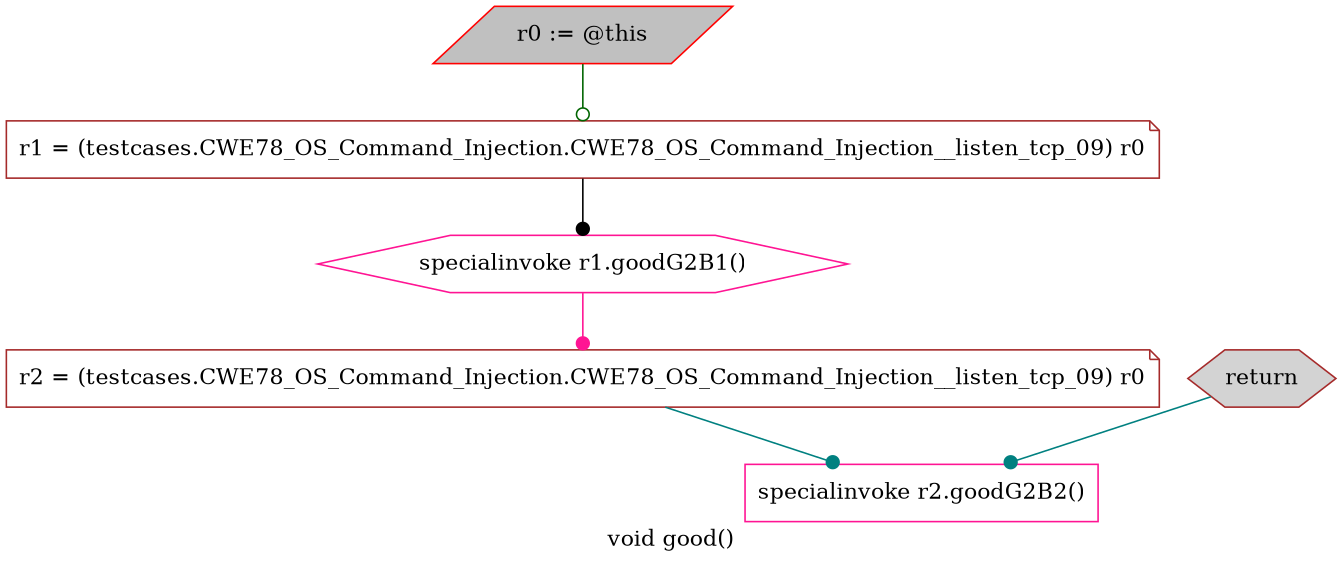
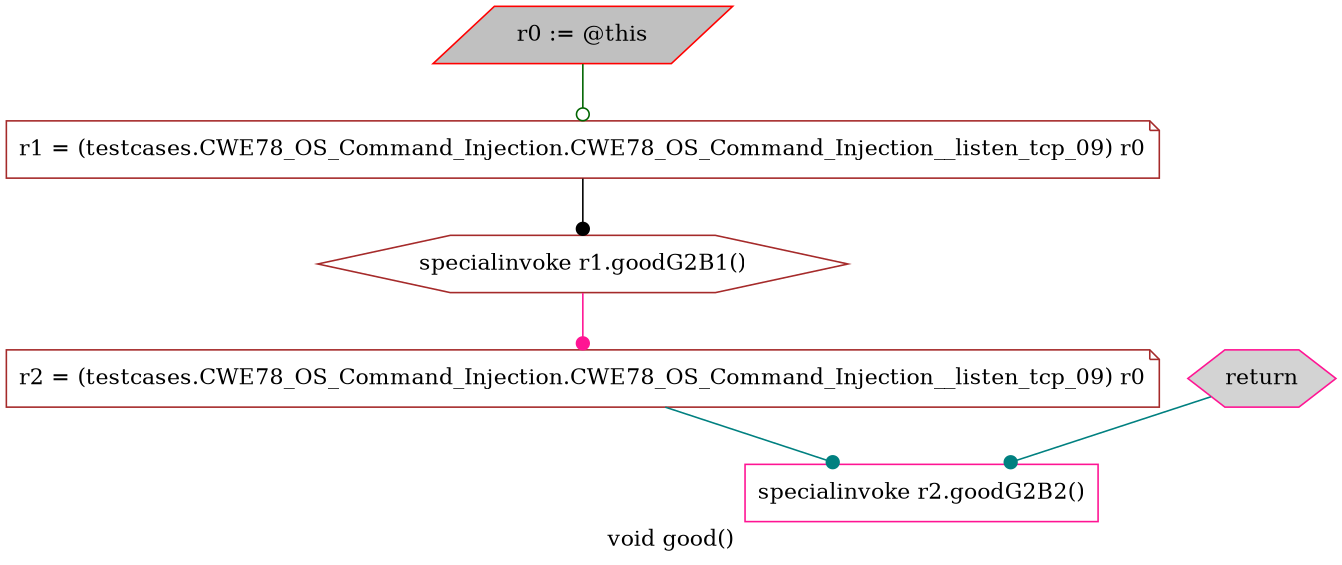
(583, 264) -> (583, 264)
(1262, 378) -> (1262, 378)
